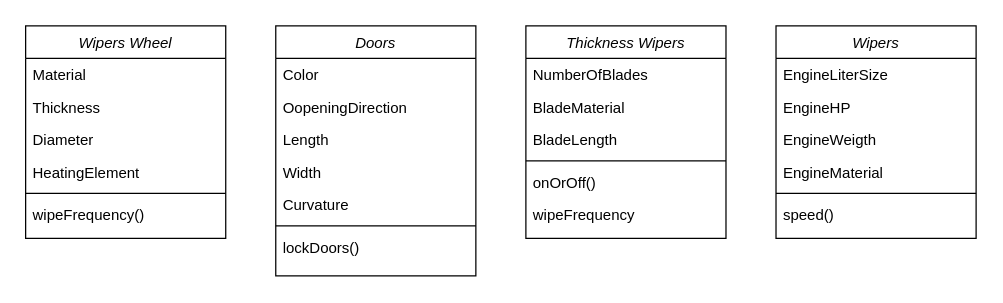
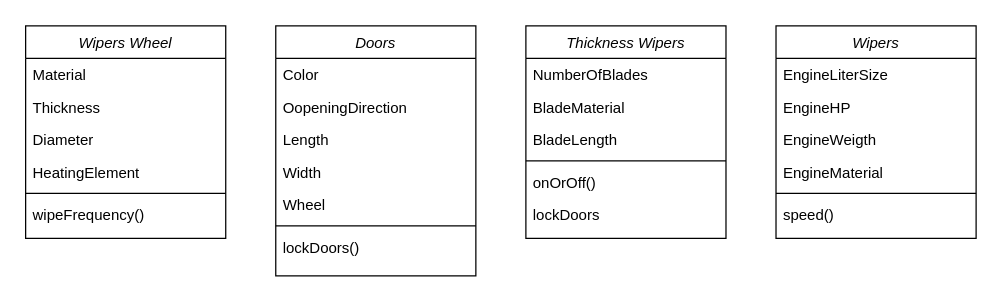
(320, 205) -> (302, 205)
(585, 215) -> (568, 215)
